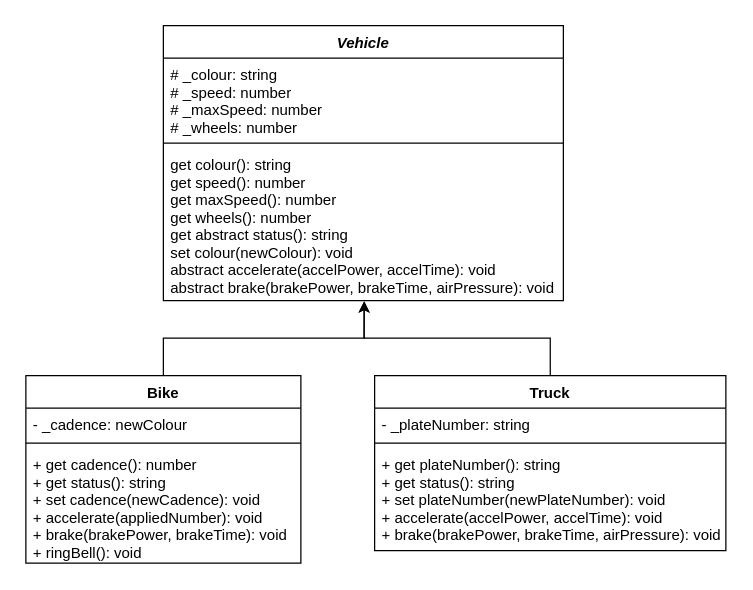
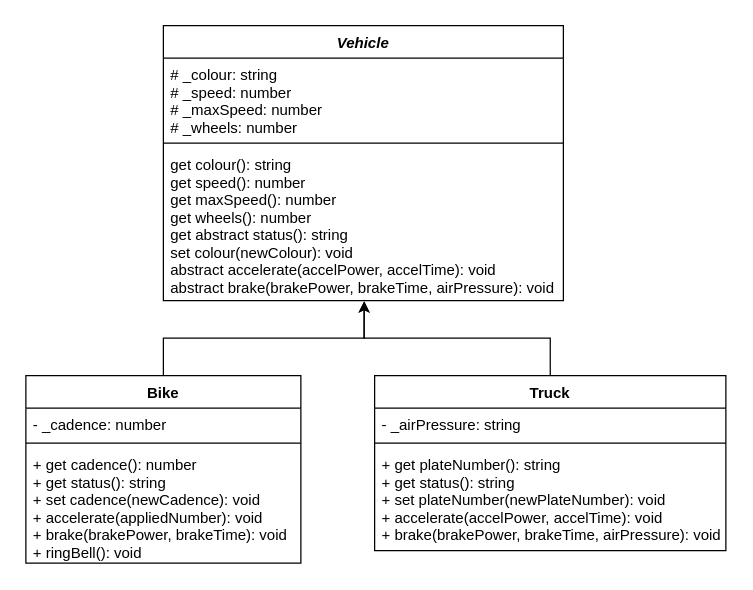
(113, 425) -> (102, 425)
(464, 425) -> (464, 425)
